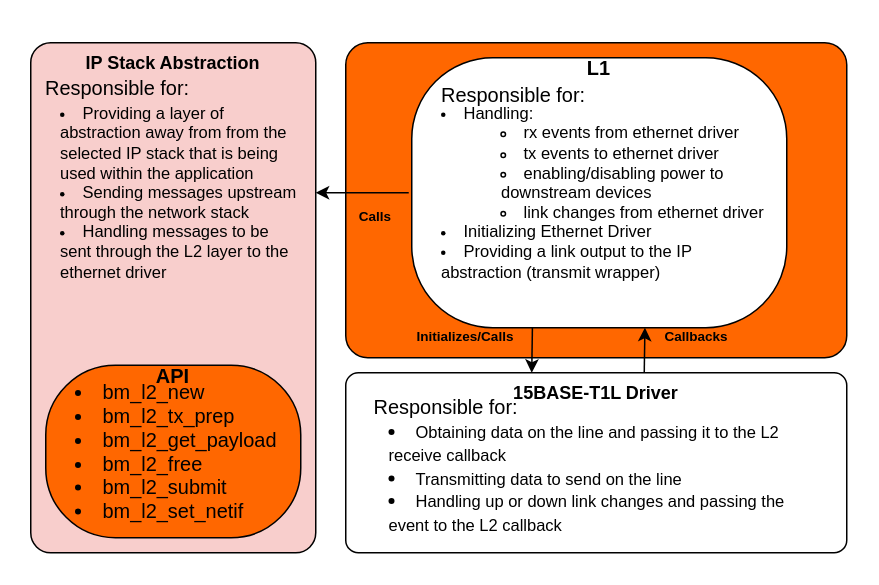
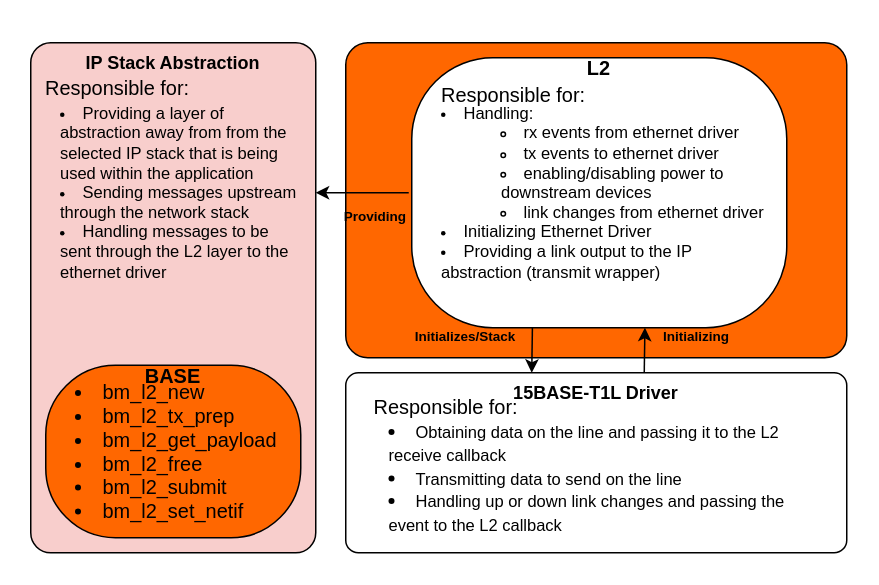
(599, 70) -> (599, 70)
(376, 215) -> (376, 215)
(466, 335) -> (466, 335)
(697, 335) -> (697, 335)
(173, 377) -> (173, 377)
